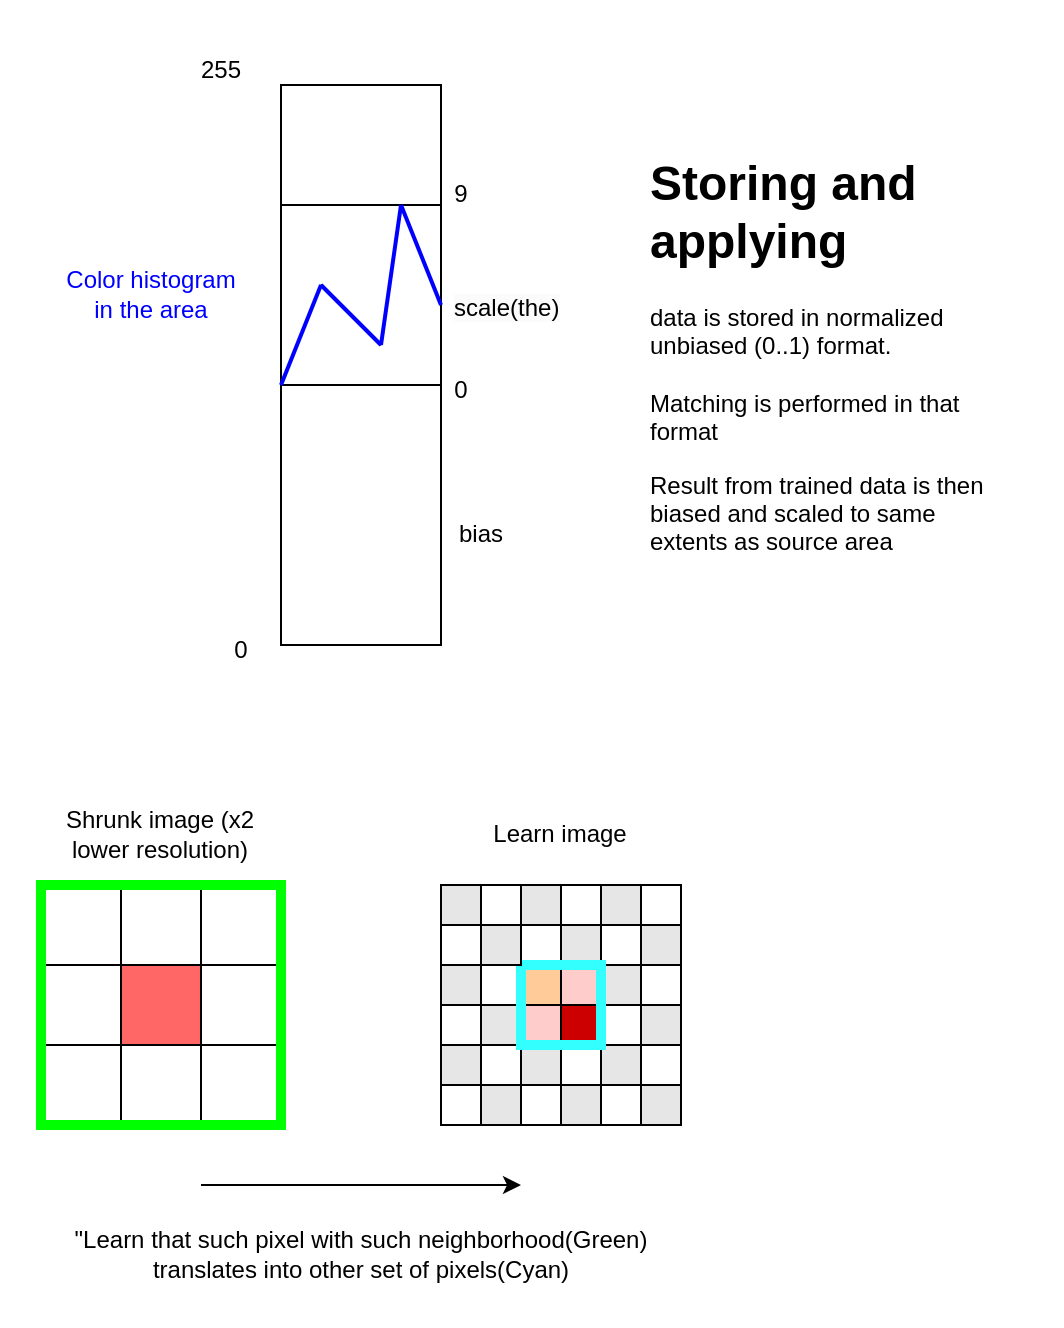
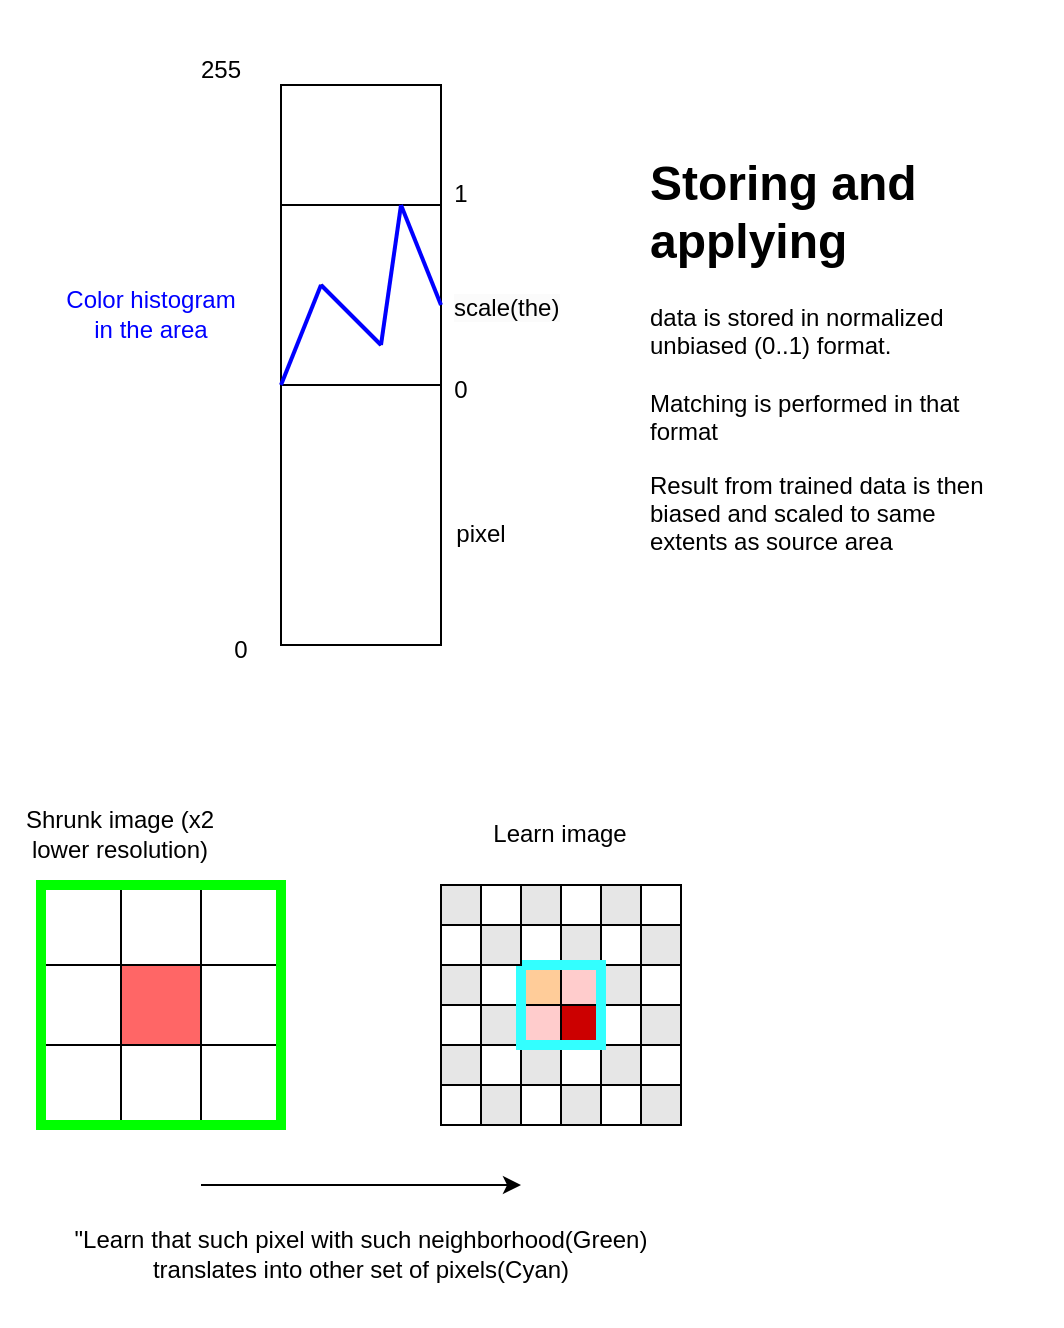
(462, 195) -> (462, 195)
(151, 295) -> (151, 315)
(482, 535) -> (482, 535)
(161, 835) -> (121, 835)
